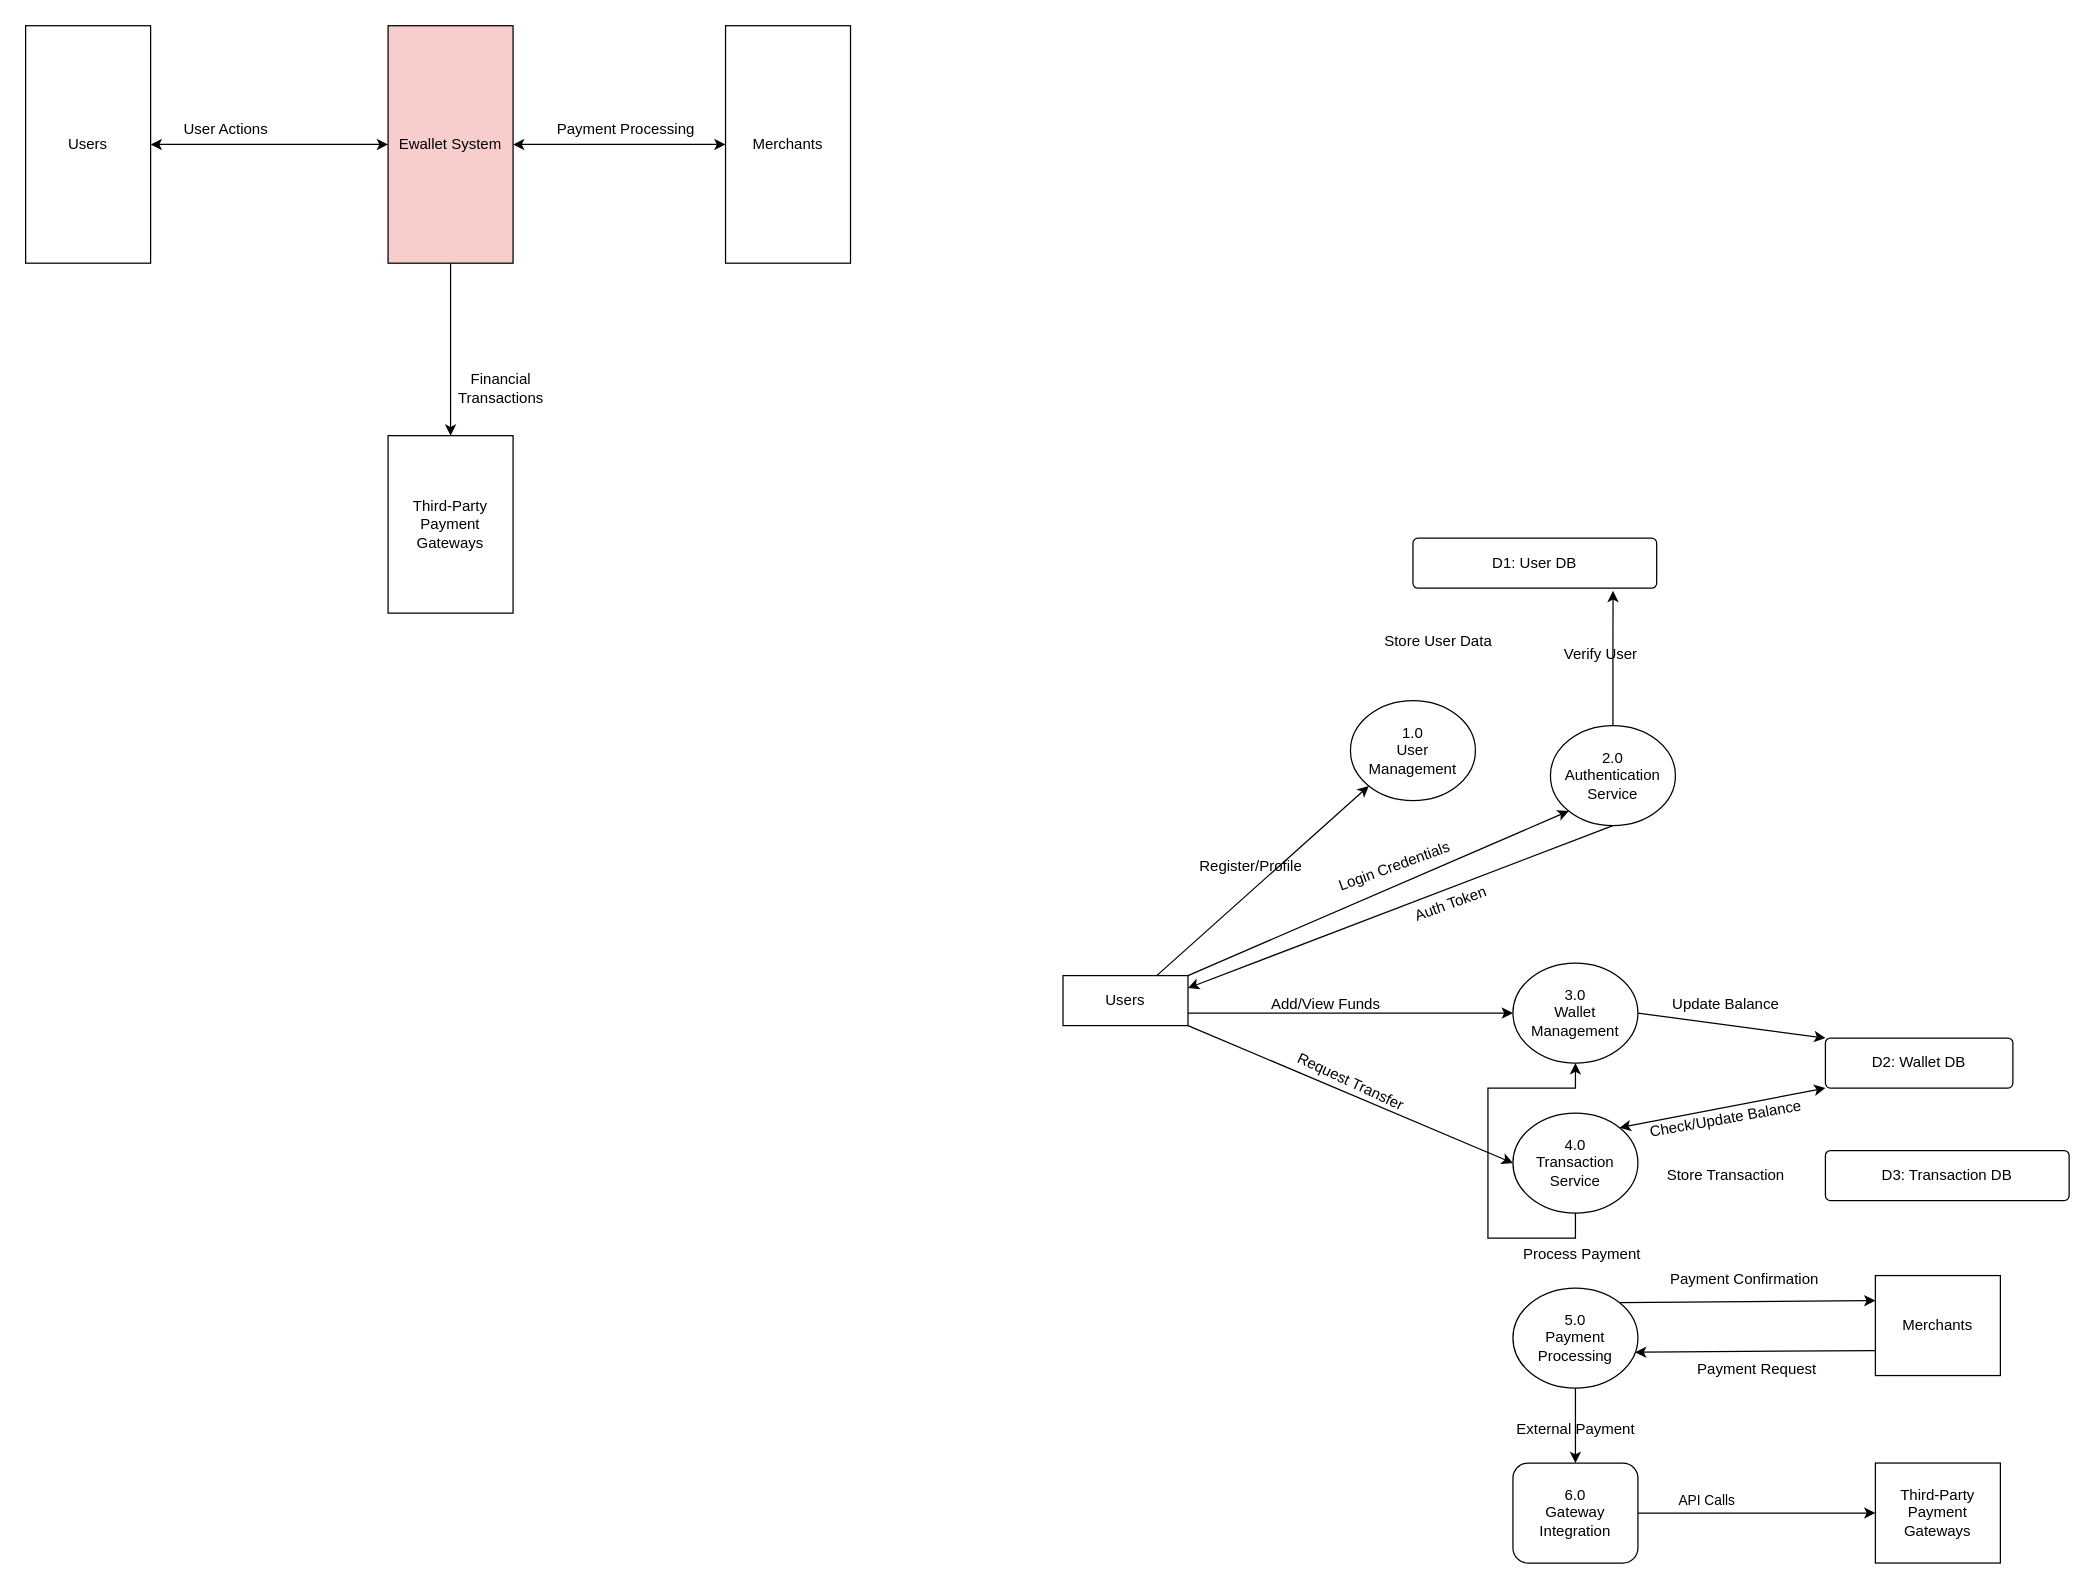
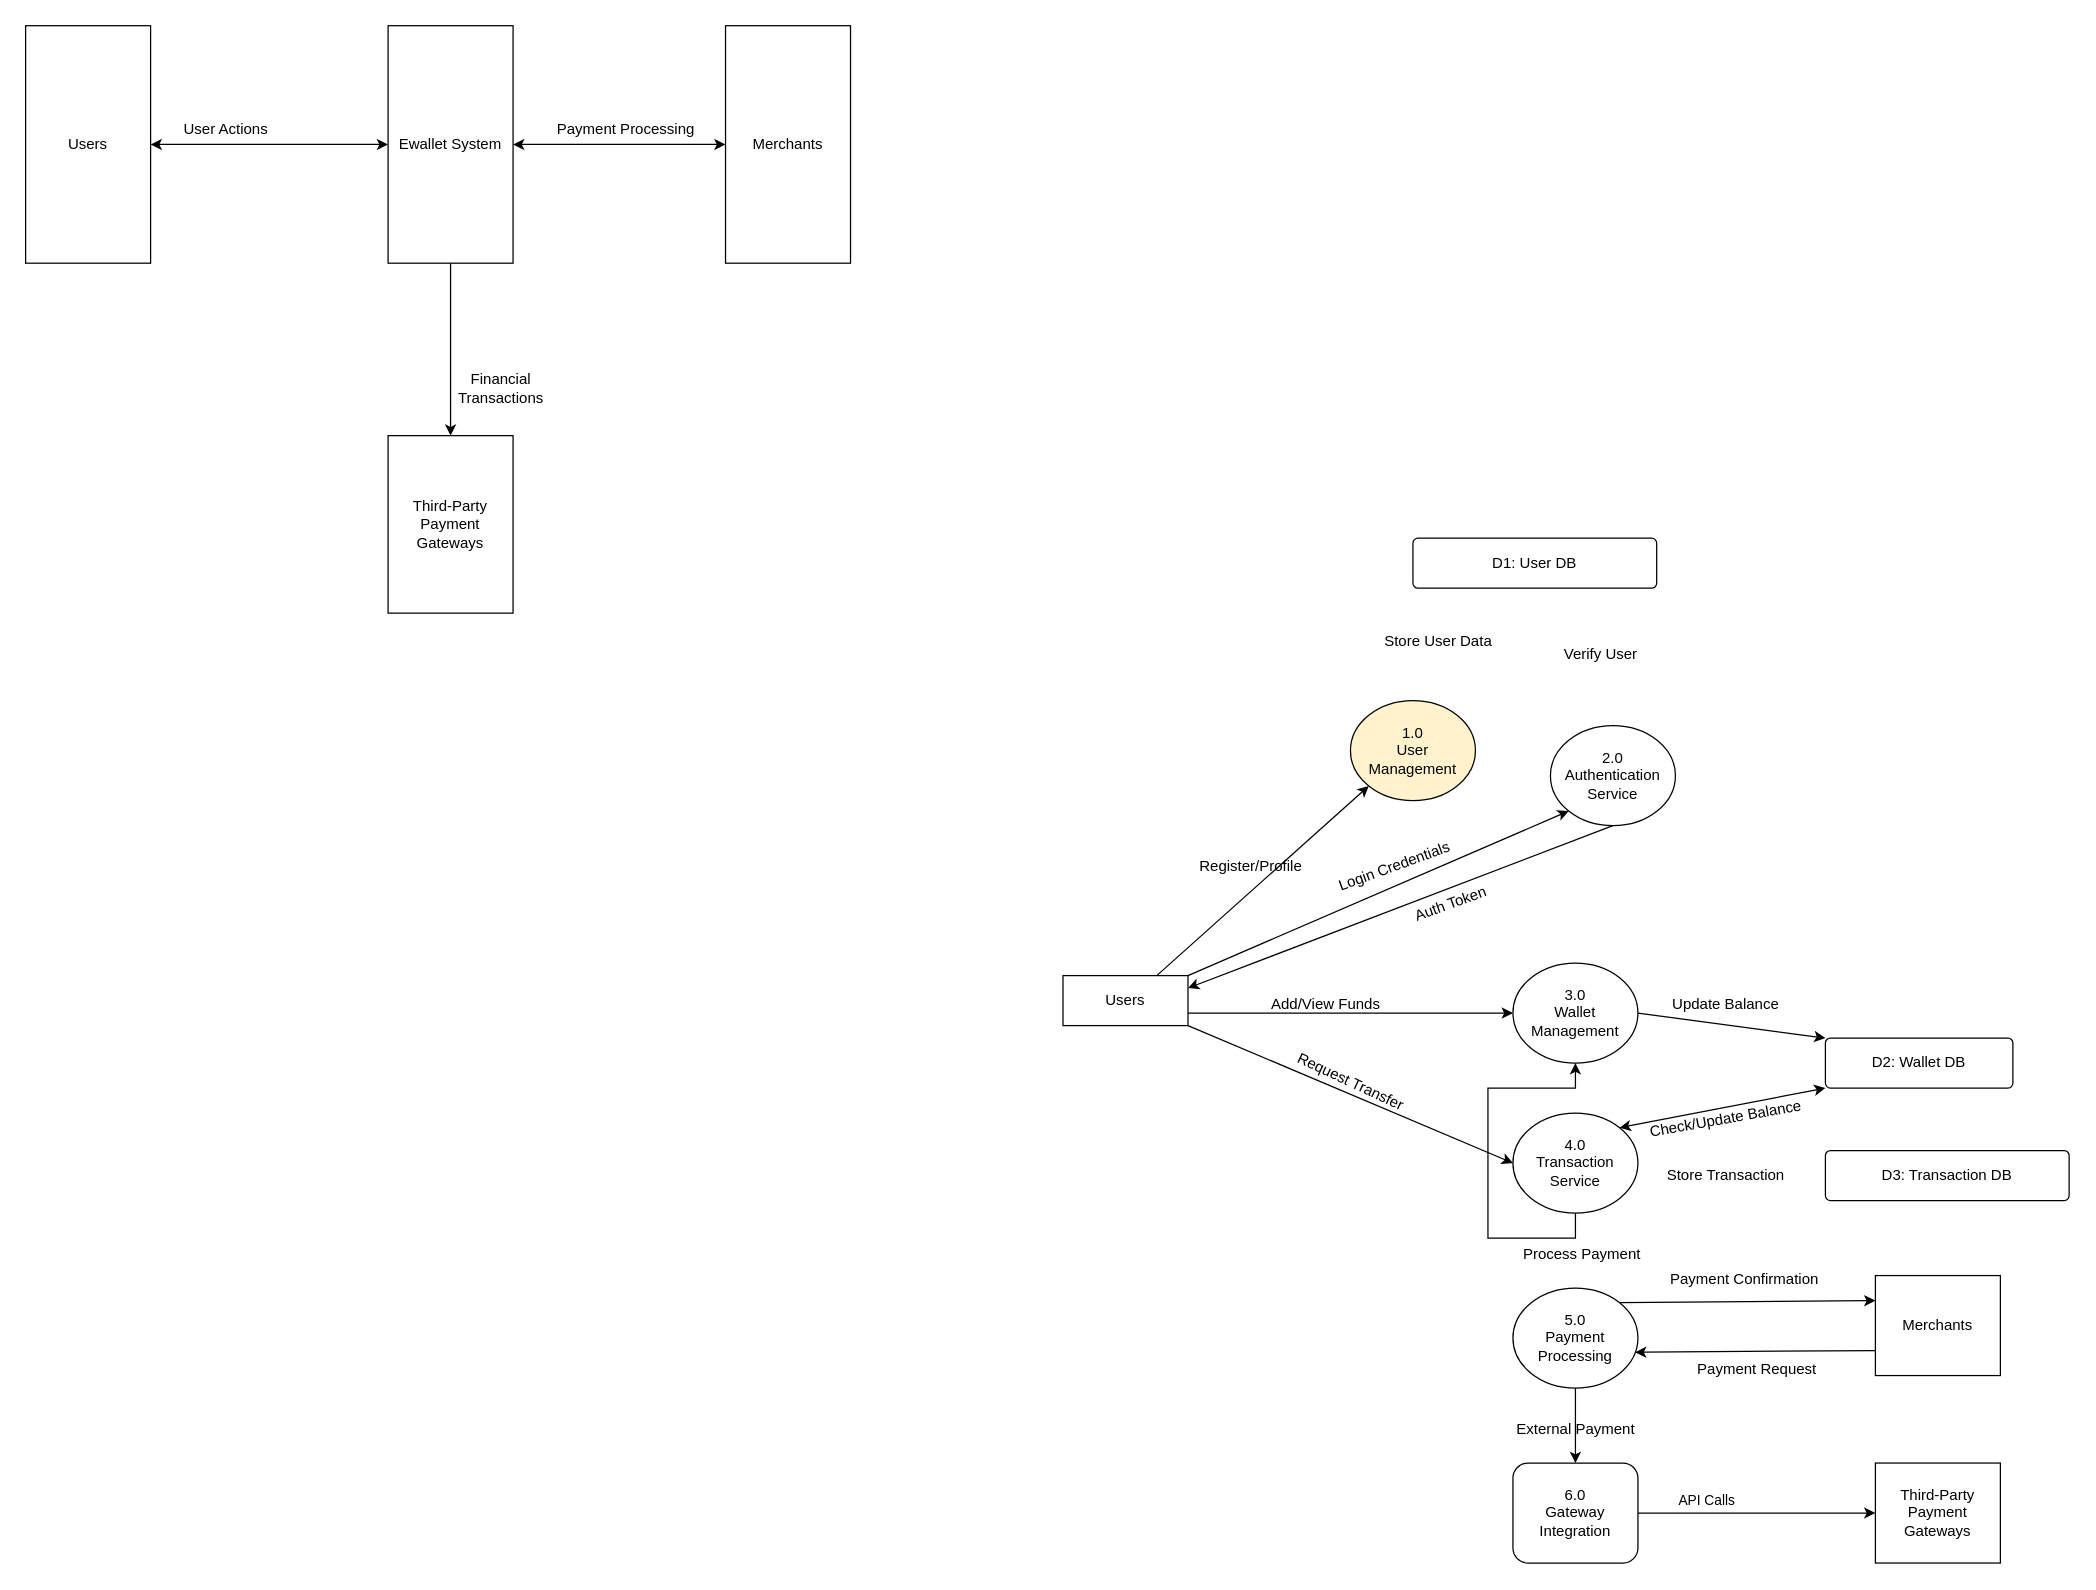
(451, 144) -> (451, 144)
(1613, 662) -> none
(1413, 751) -> (1413, 751)
